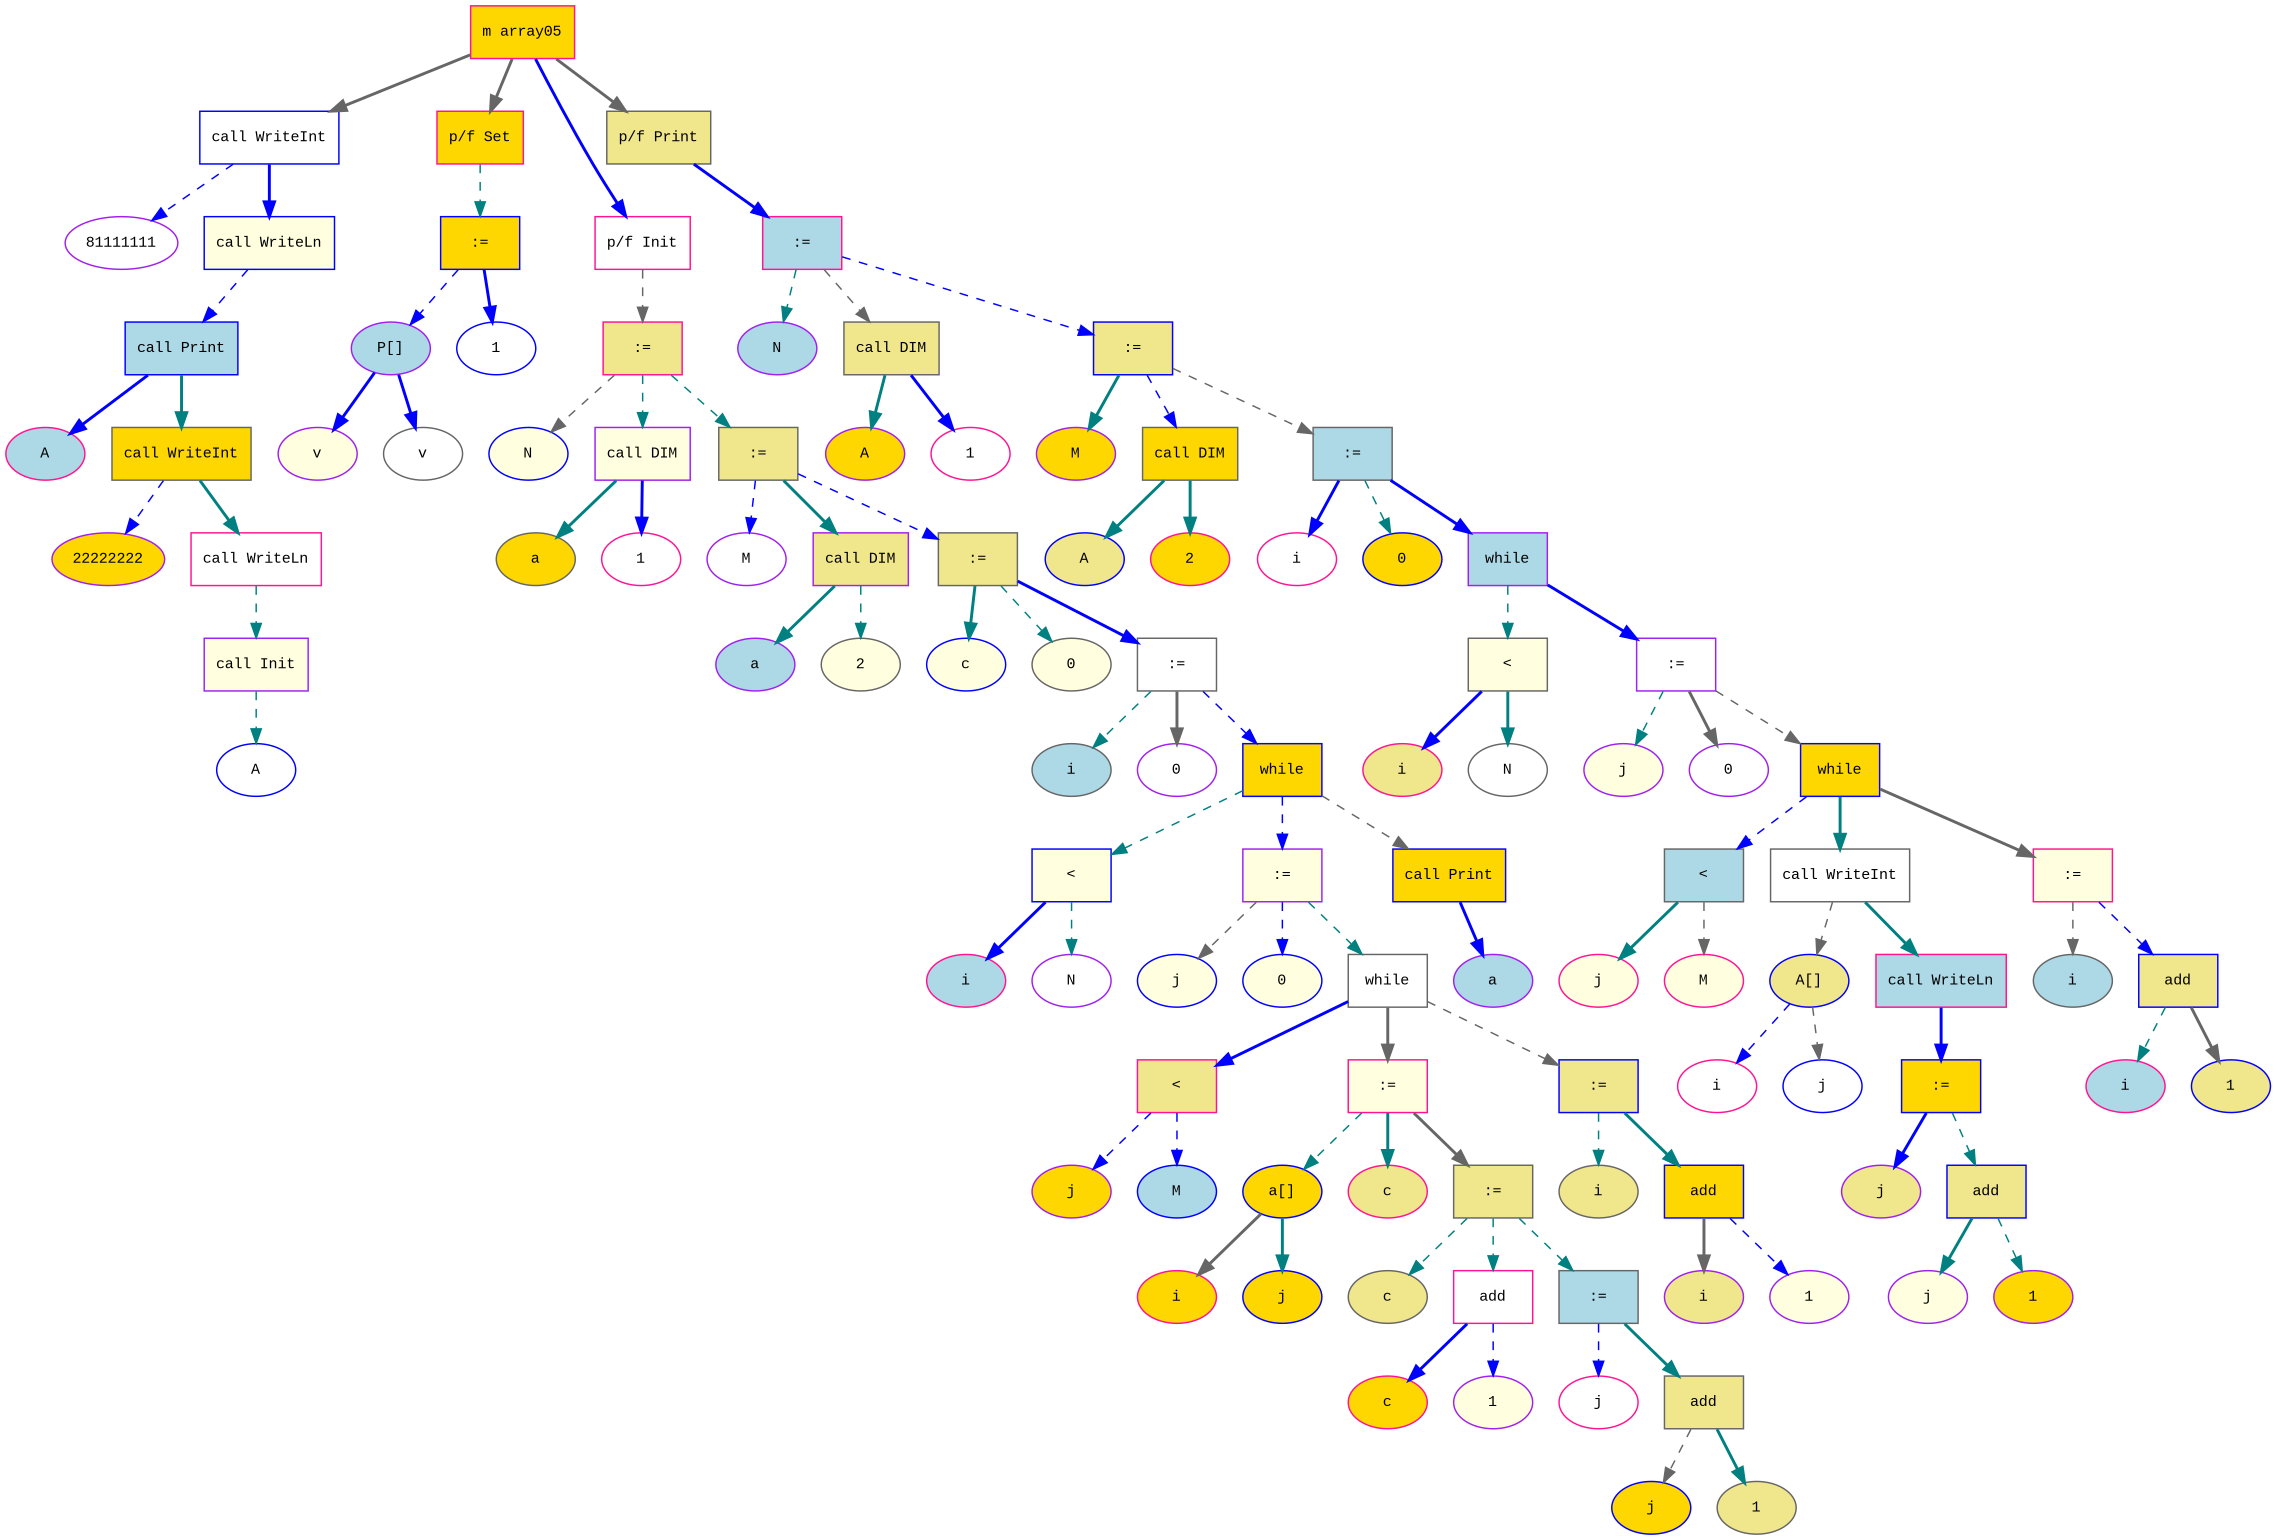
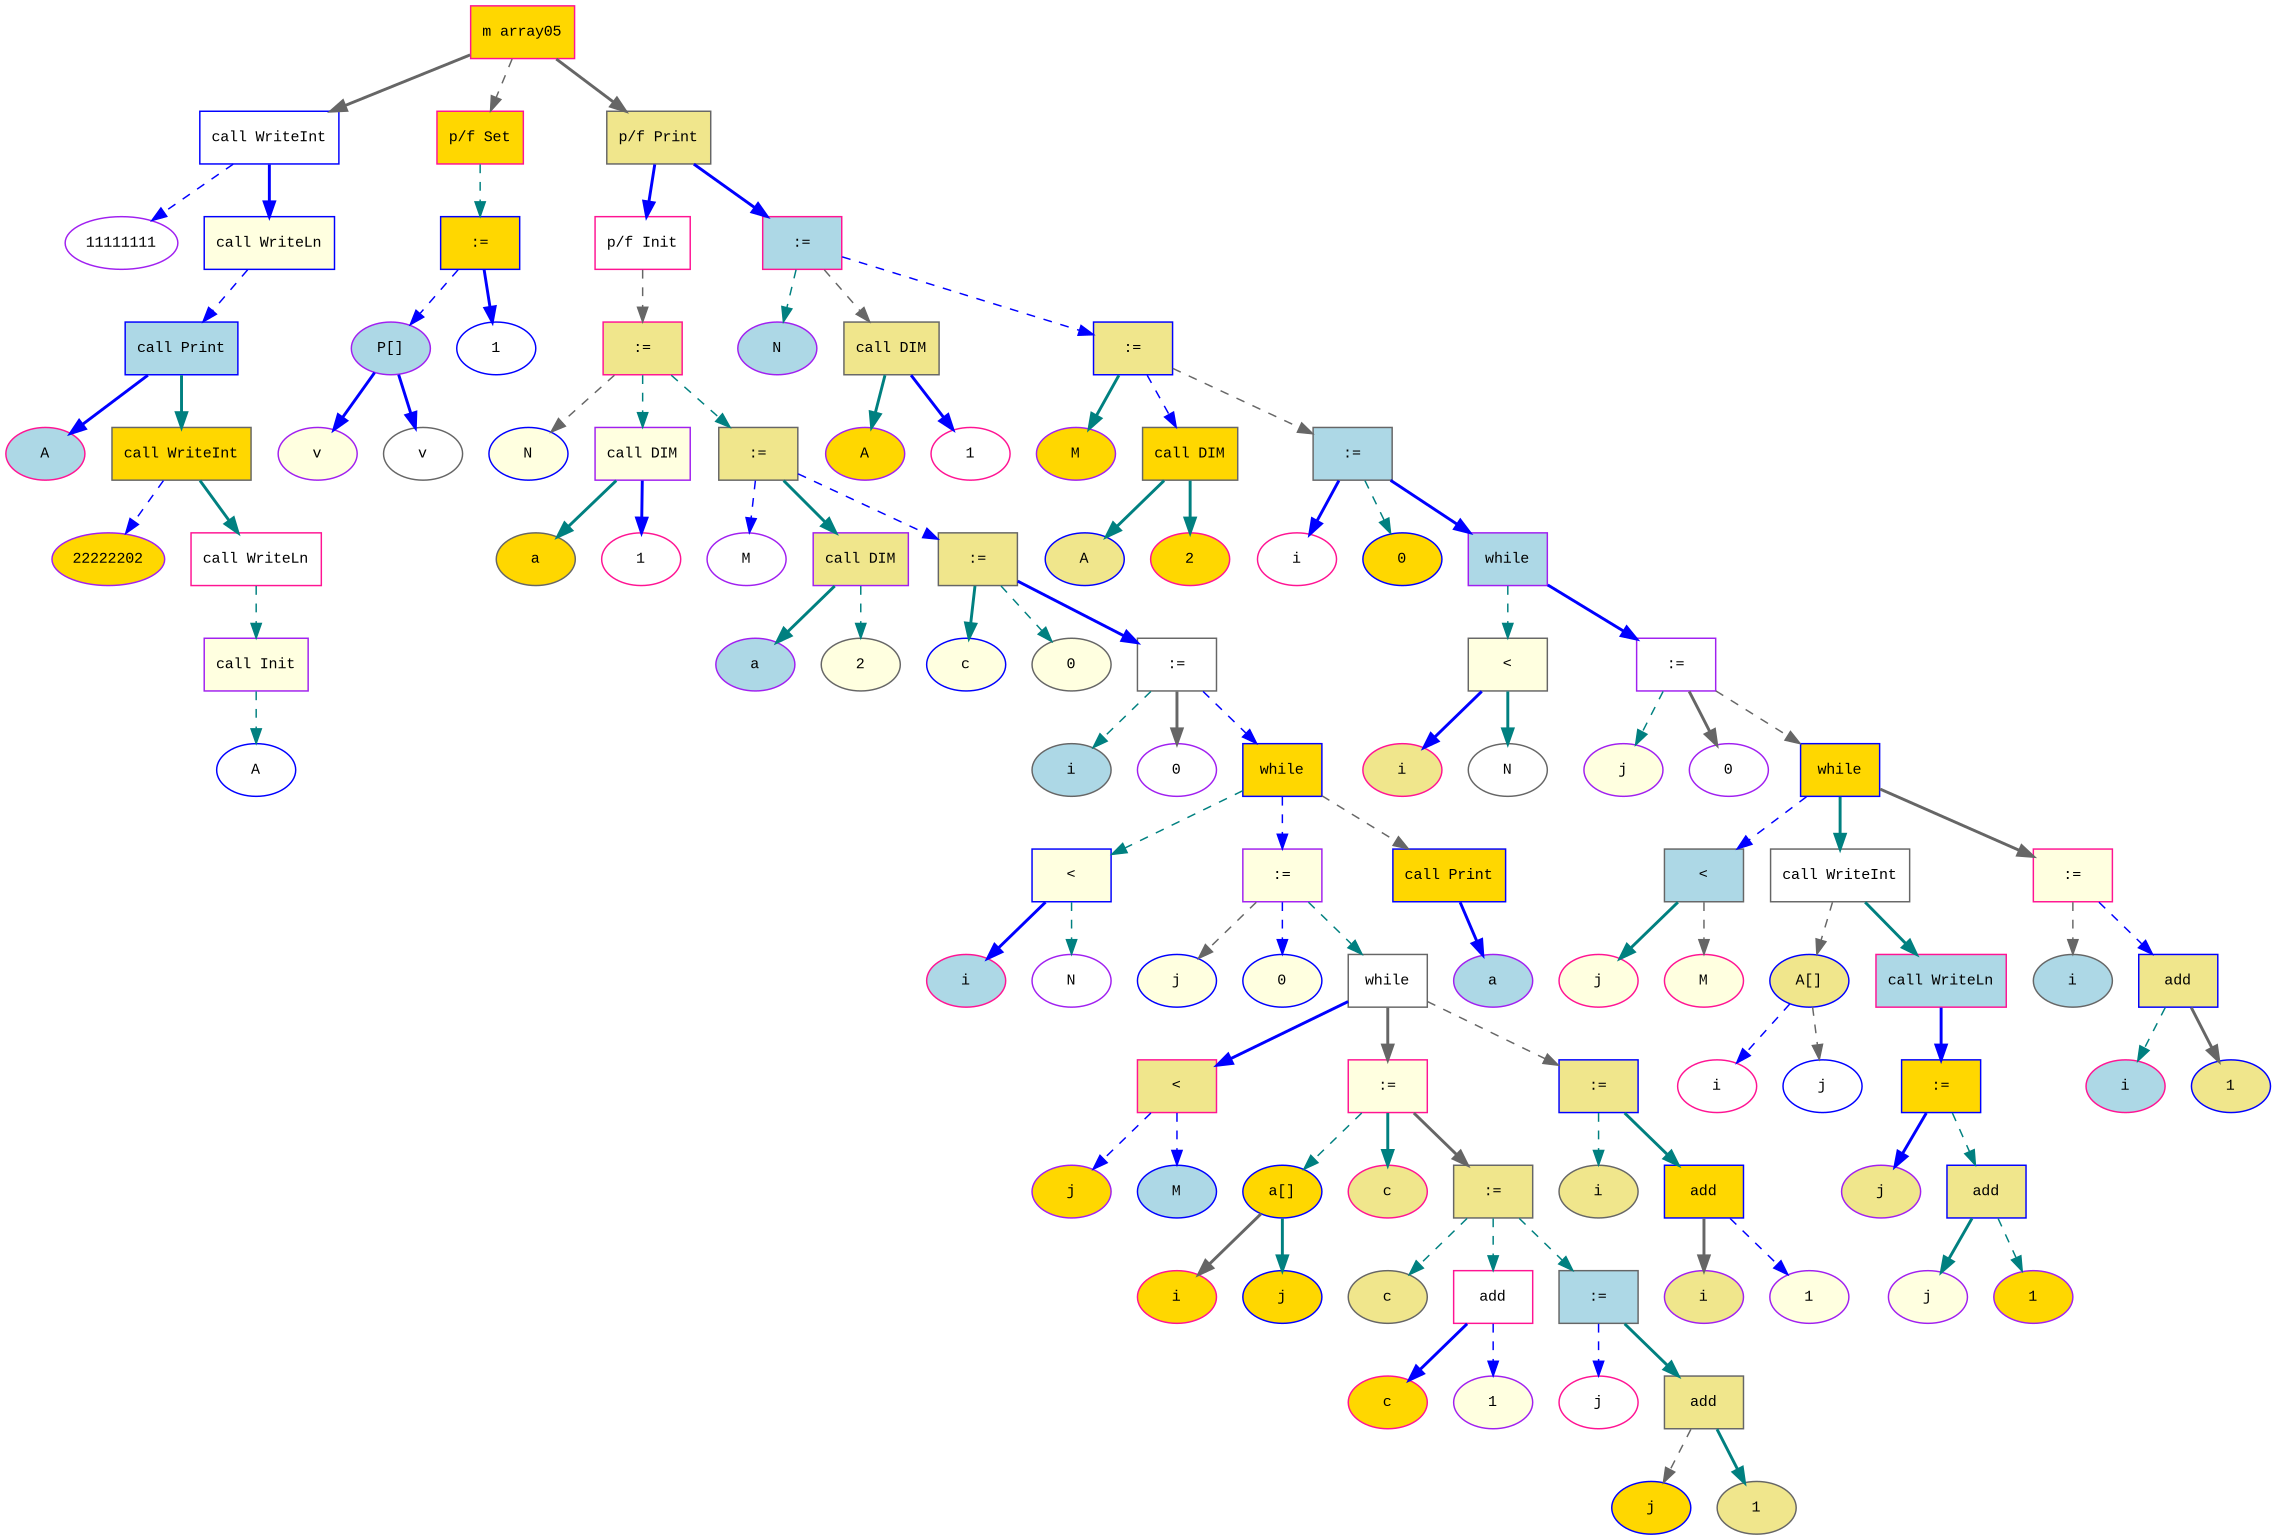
(504, 78) -> (504, 78)
(575, 132) -> (652, 183)
(122, 243) -> (122, 243)
(108, 559) -> (108, 559)
